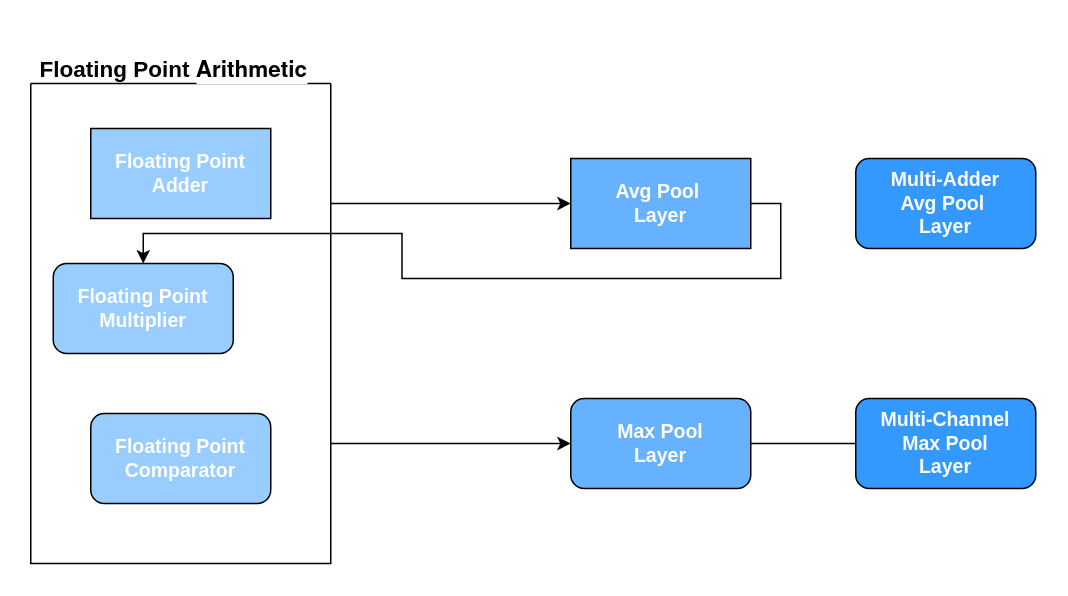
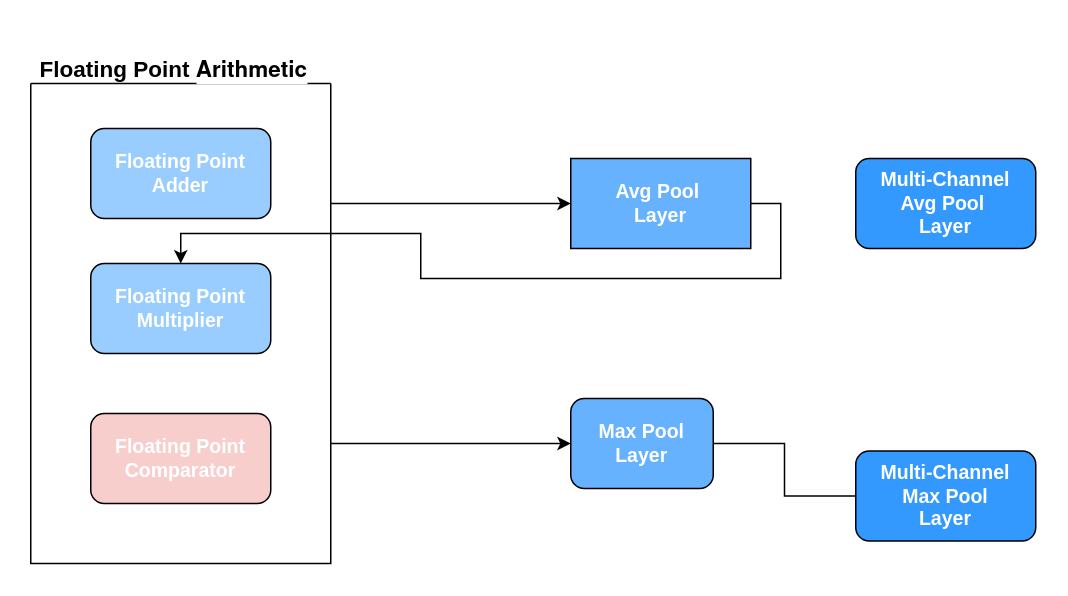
(181, 173) -> (181, 173)
(946, 203) -> (946, 203)
(143, 308) -> (181, 308)
(661, 443) -> (642, 443)
(946, 443) -> (946, 496)
(181, 458) -> (181, 458)
